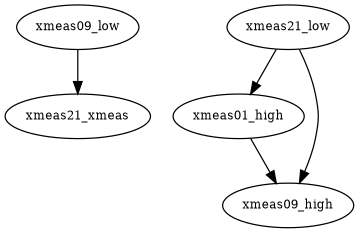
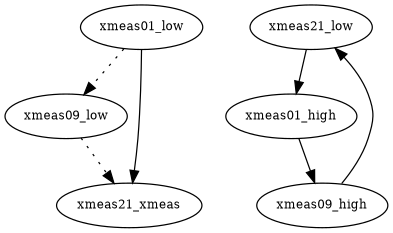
none -> (142, 27)
(78, 66) -> (94, 156)
(318, 110) -> (373, 120)
